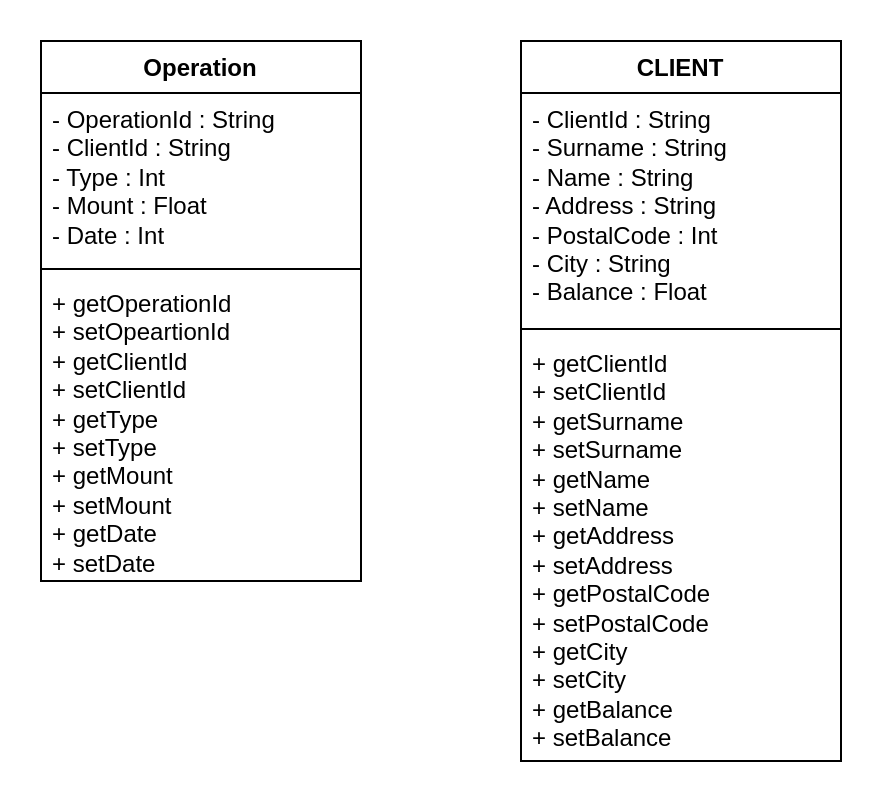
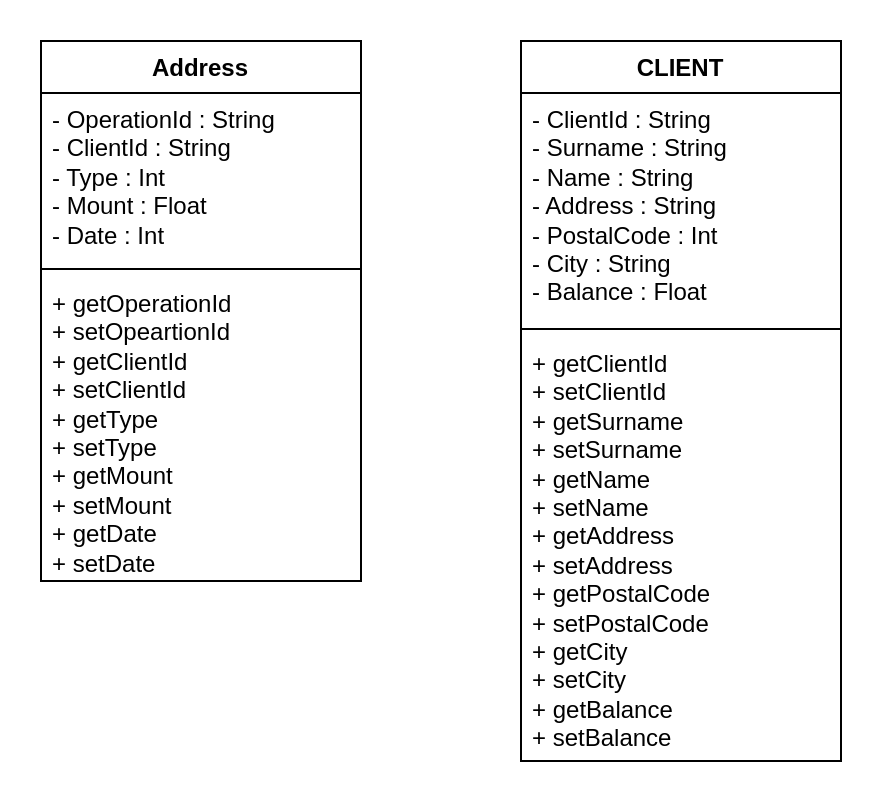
(201, 69) -> (201, 69)
